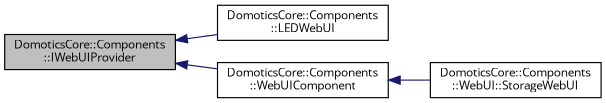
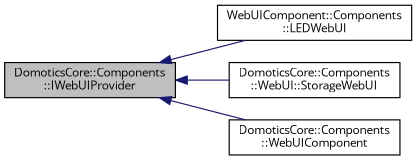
(303, 23) -> (315, 23)
(415, 80) -> (208, 80)
